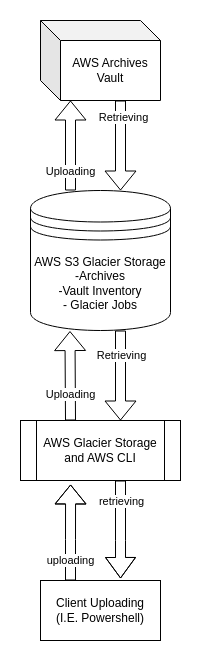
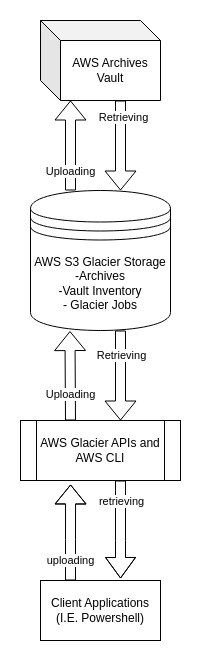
(101, 451) -> (101, 451)
(101, 611) -> (101, 611)
